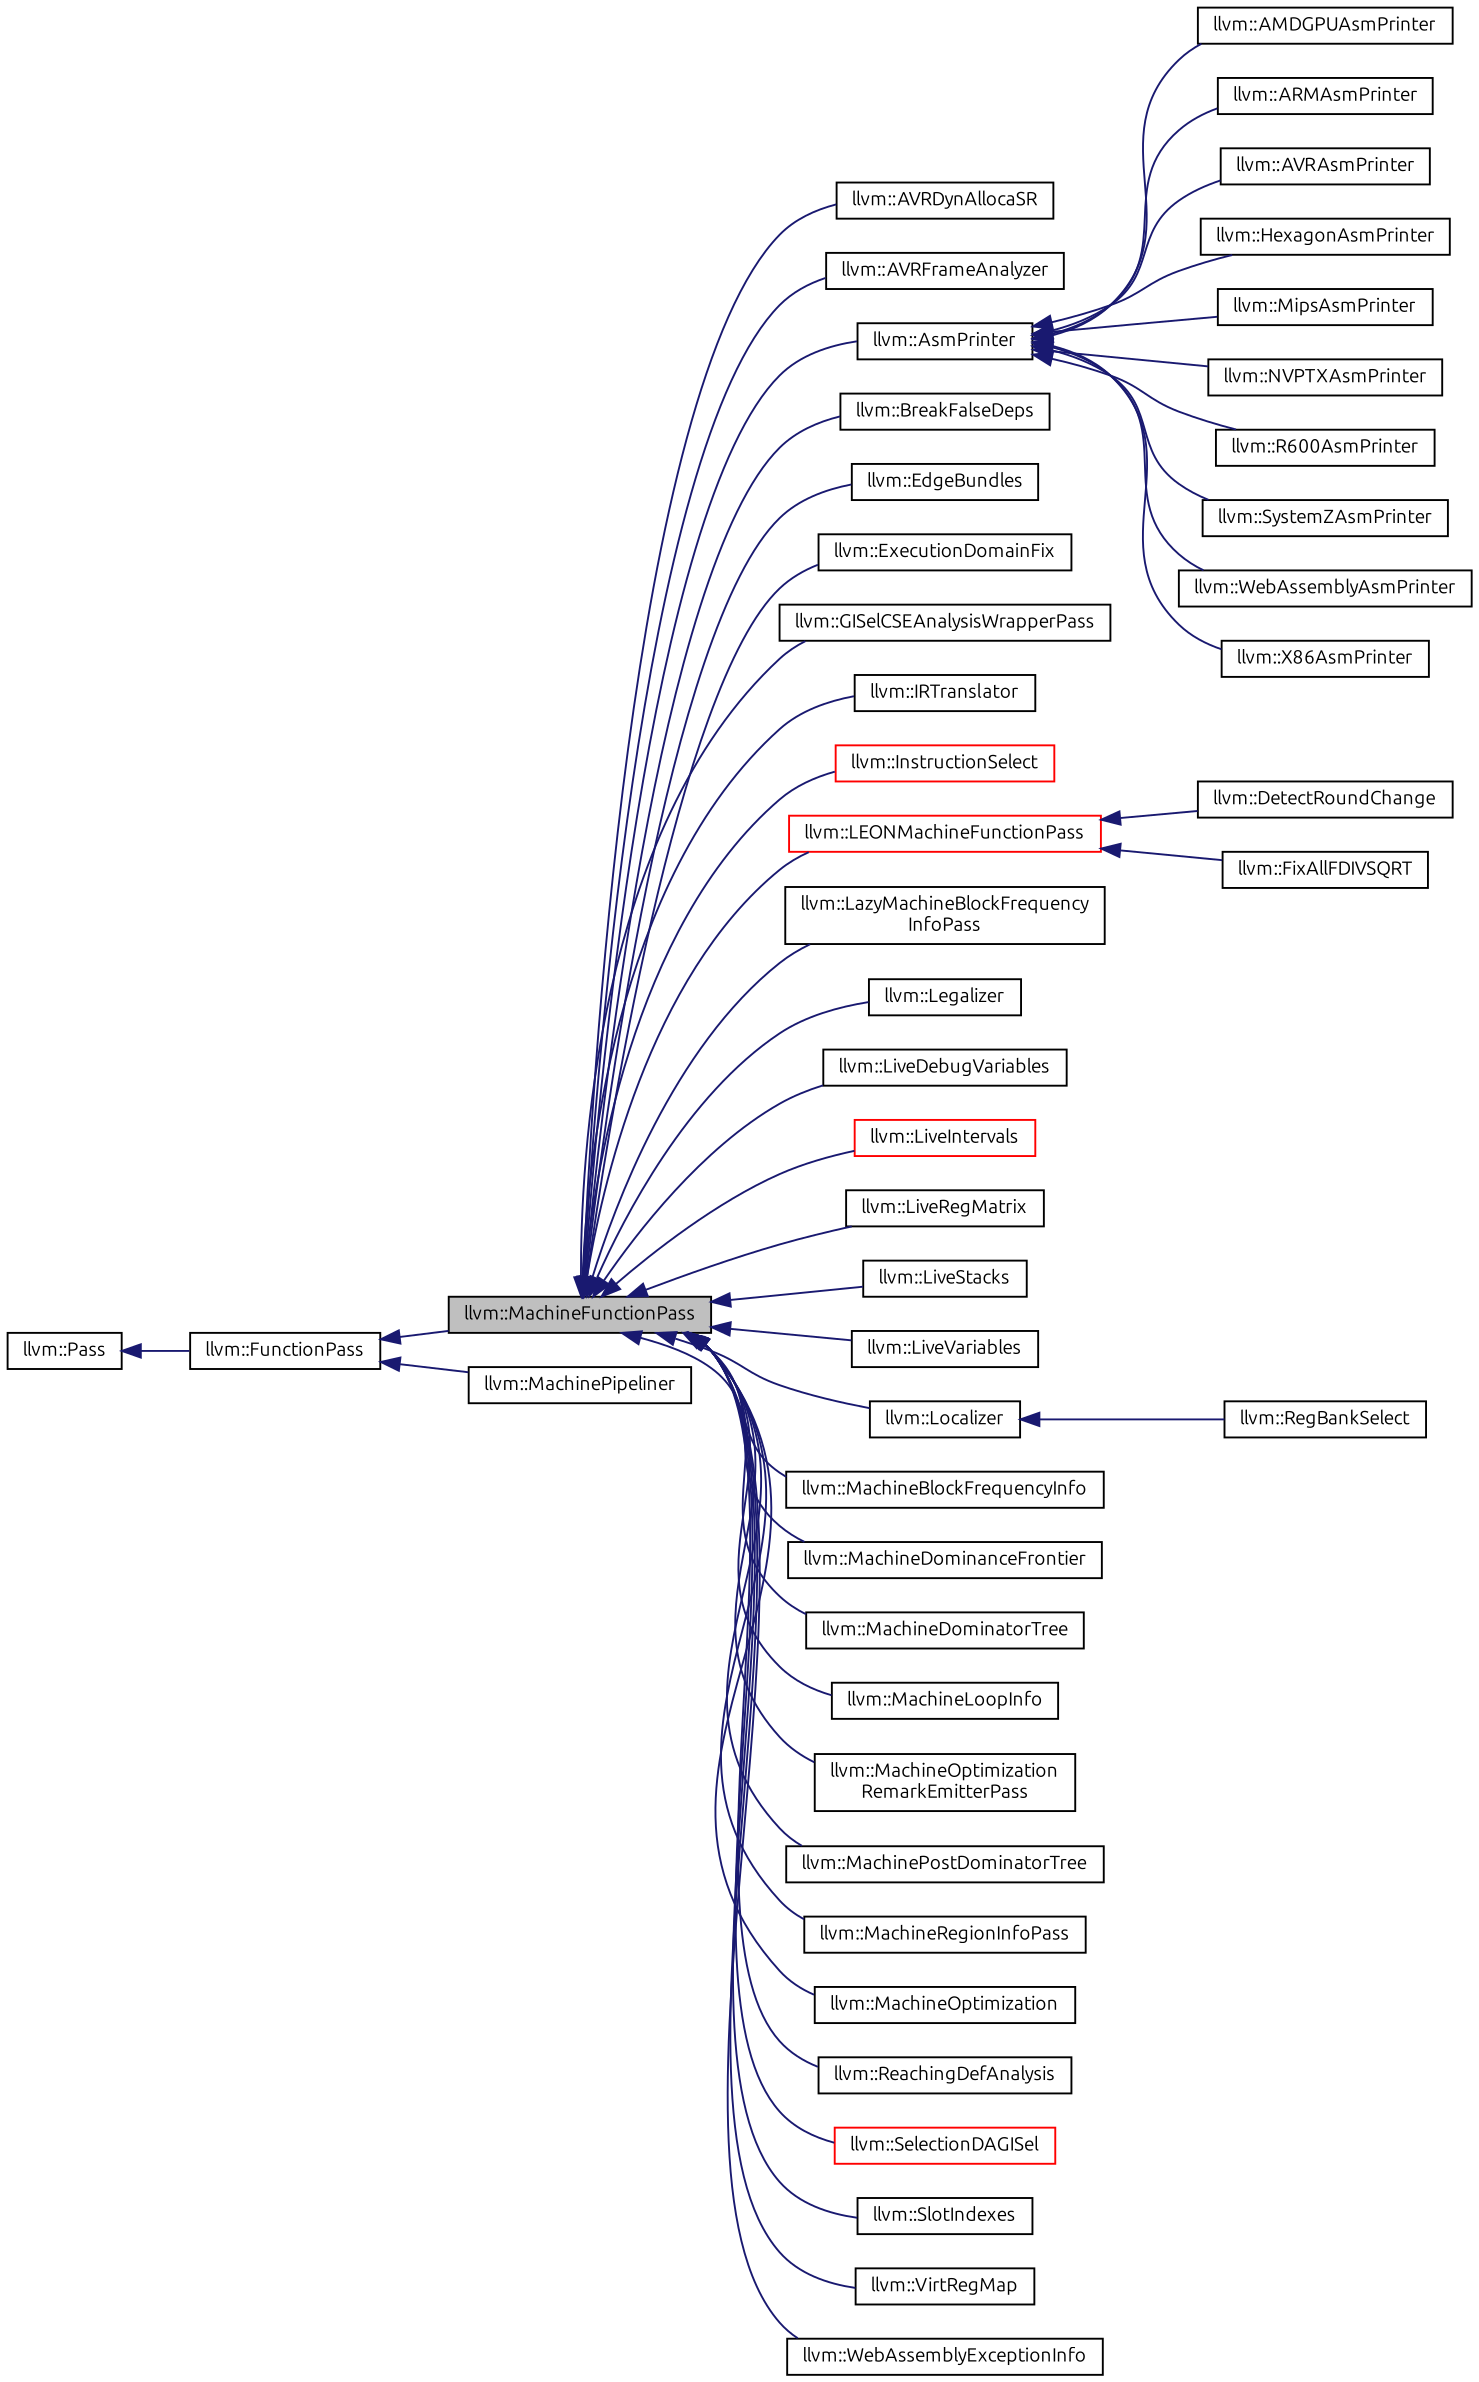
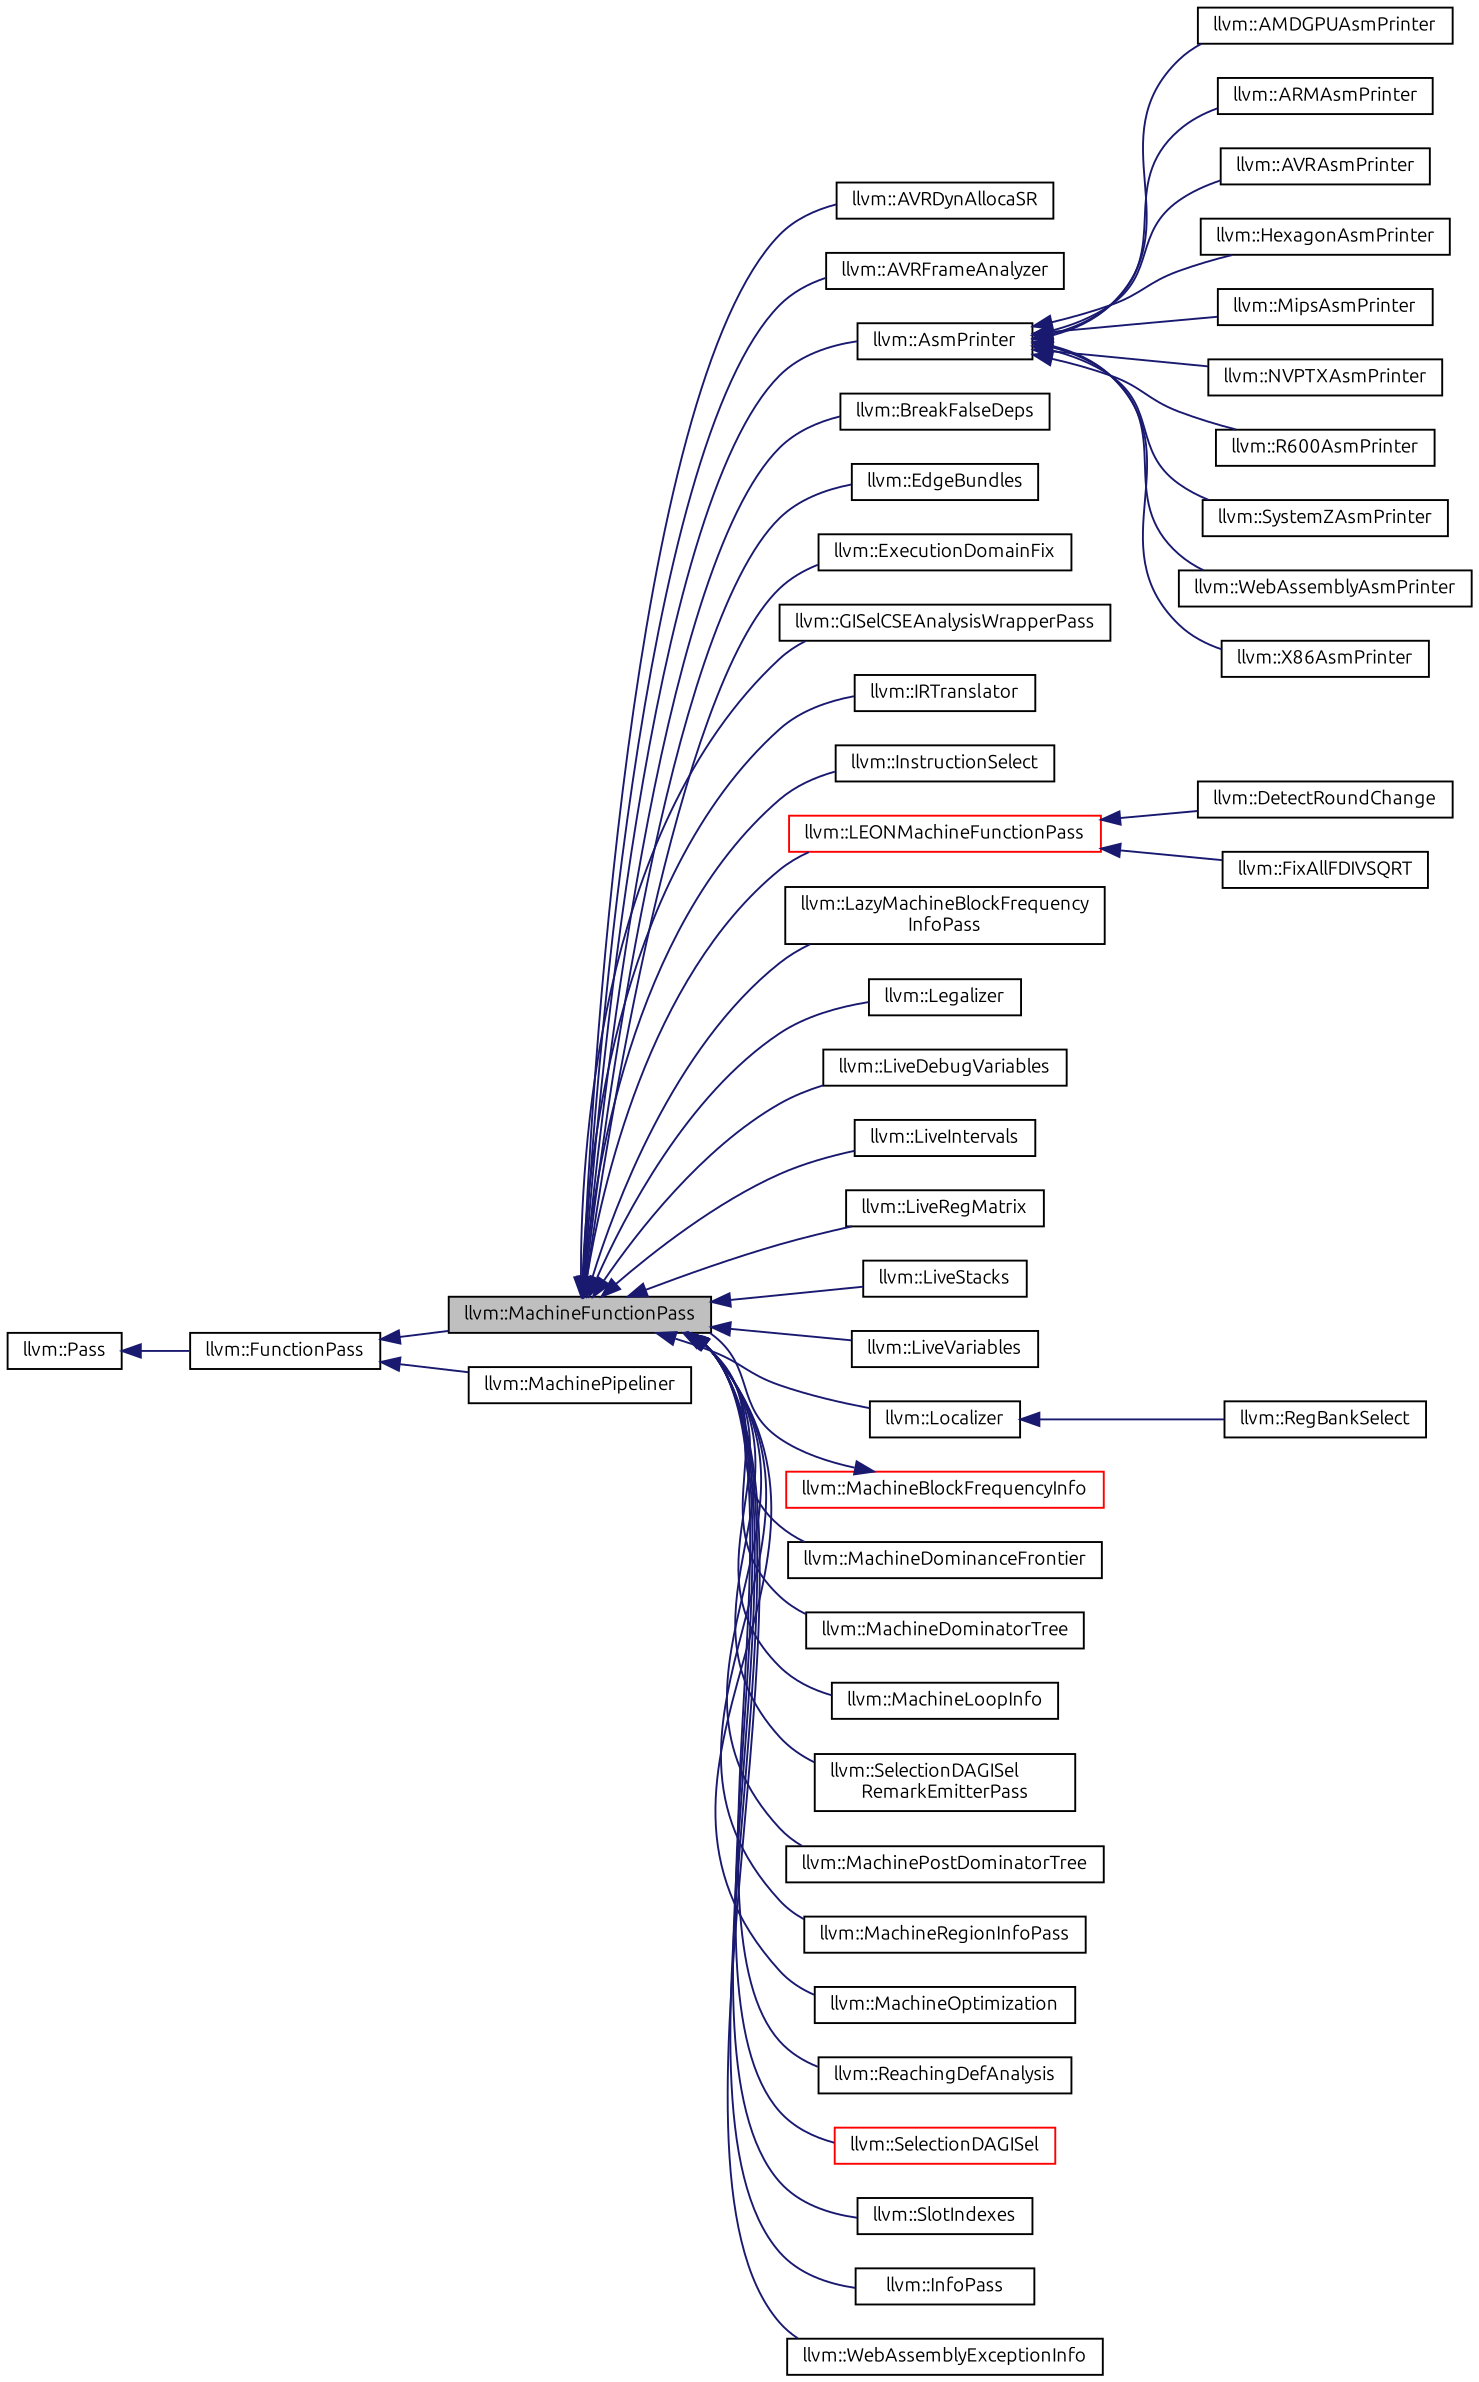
(945, 763) -> (945, 763)
(945, 1138) -> (945, 1138)
(700, 1361) -> (773, 1433)
(945, 1490) -> (945, 1490)
(945, 1783) -> (945, 1783)
(945, 2286) -> (945, 2286)
